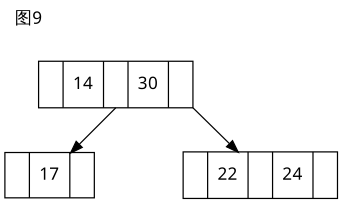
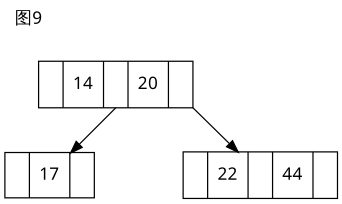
(148, 84) -> (148, 84)
(293, 175) -> (293, 175)
